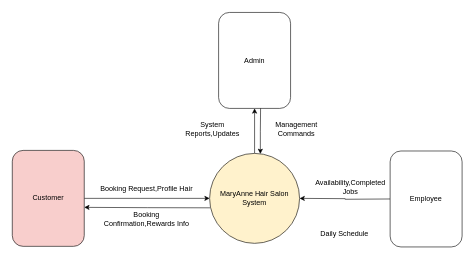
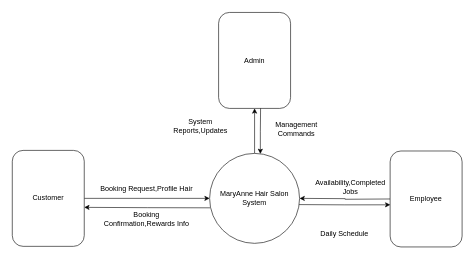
(213, 129) -> (201, 126)
(48, 198) -> (48, 198)
(255, 198) -> (255, 198)
none -> (307, 205)
